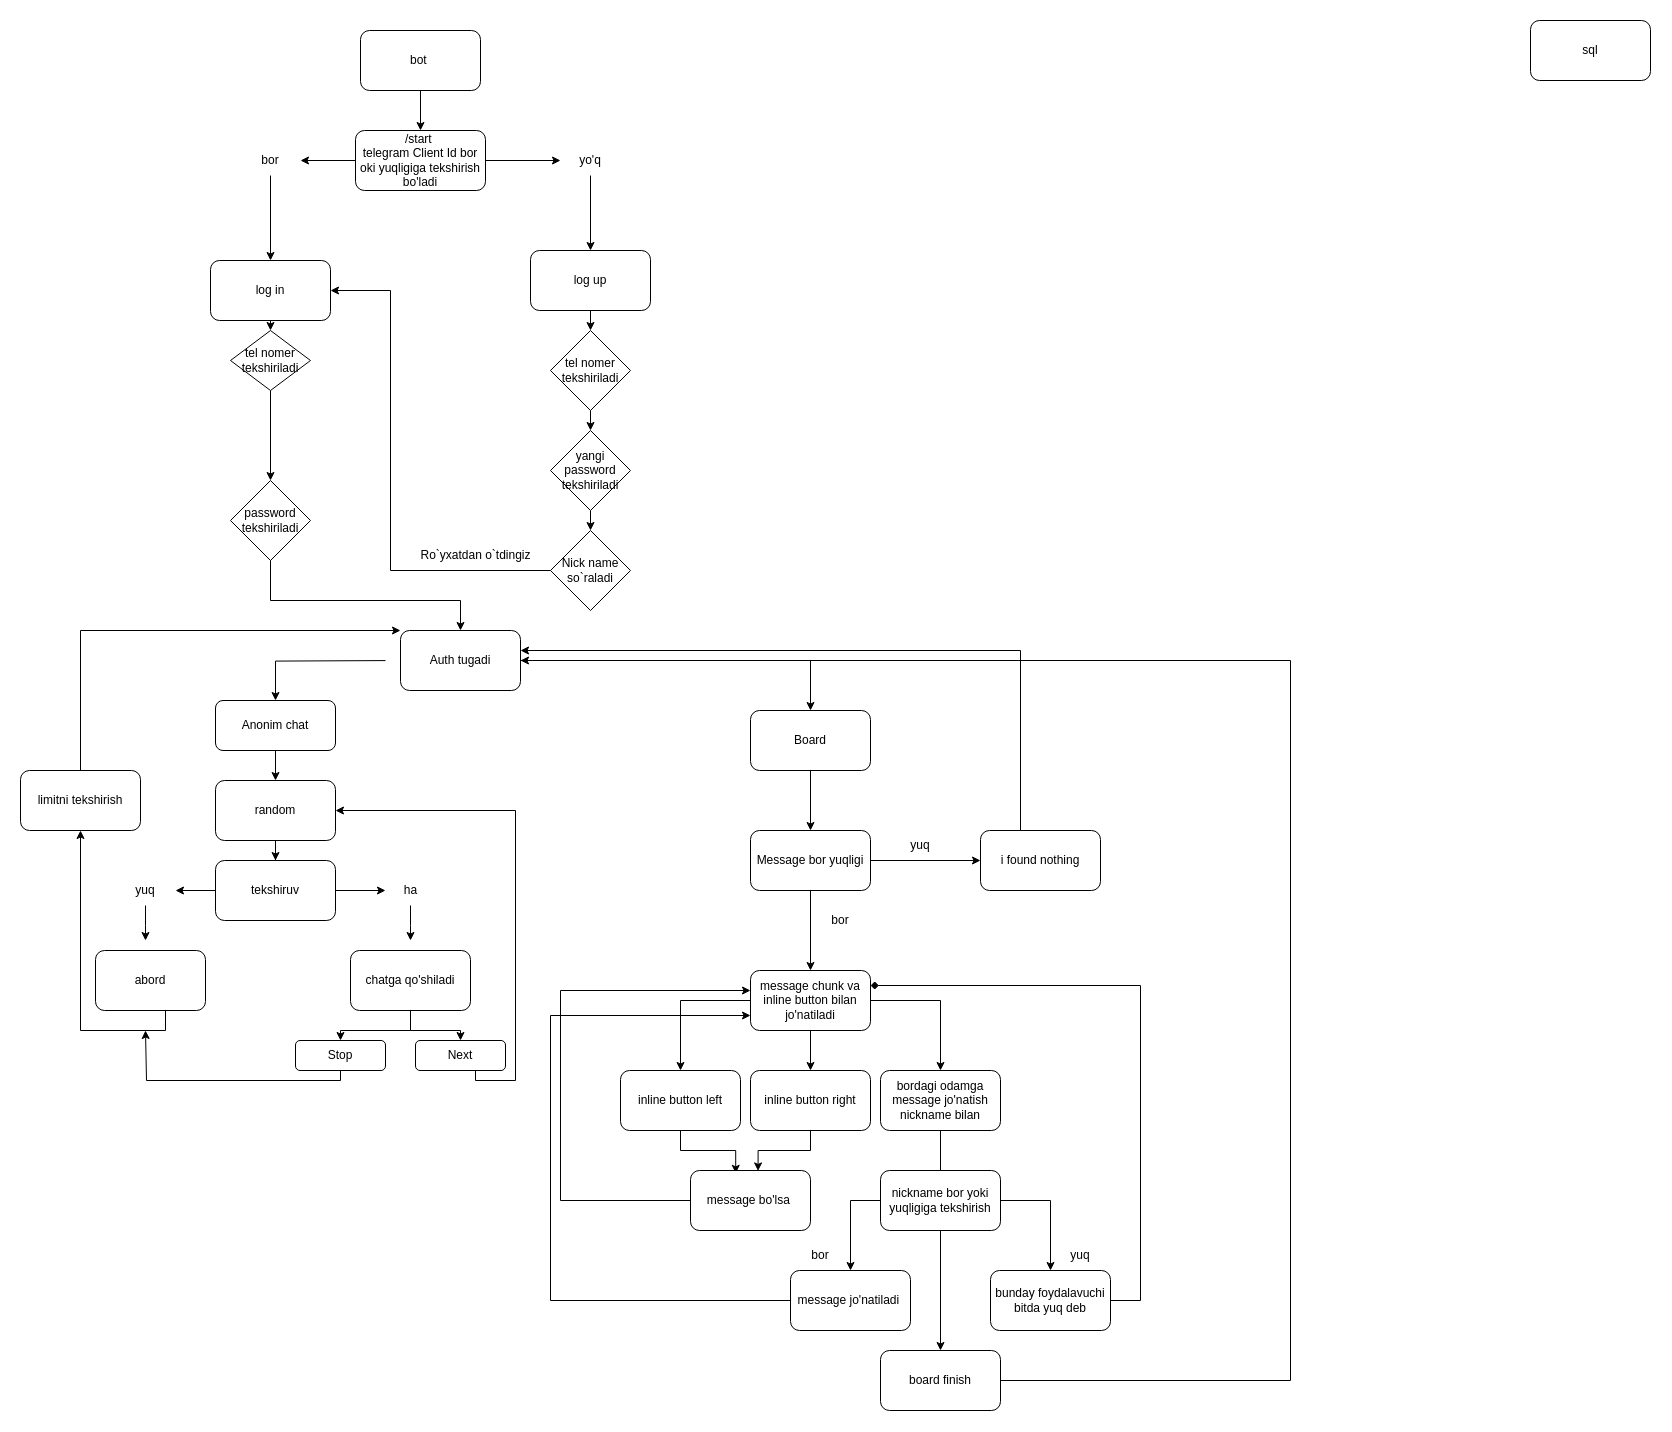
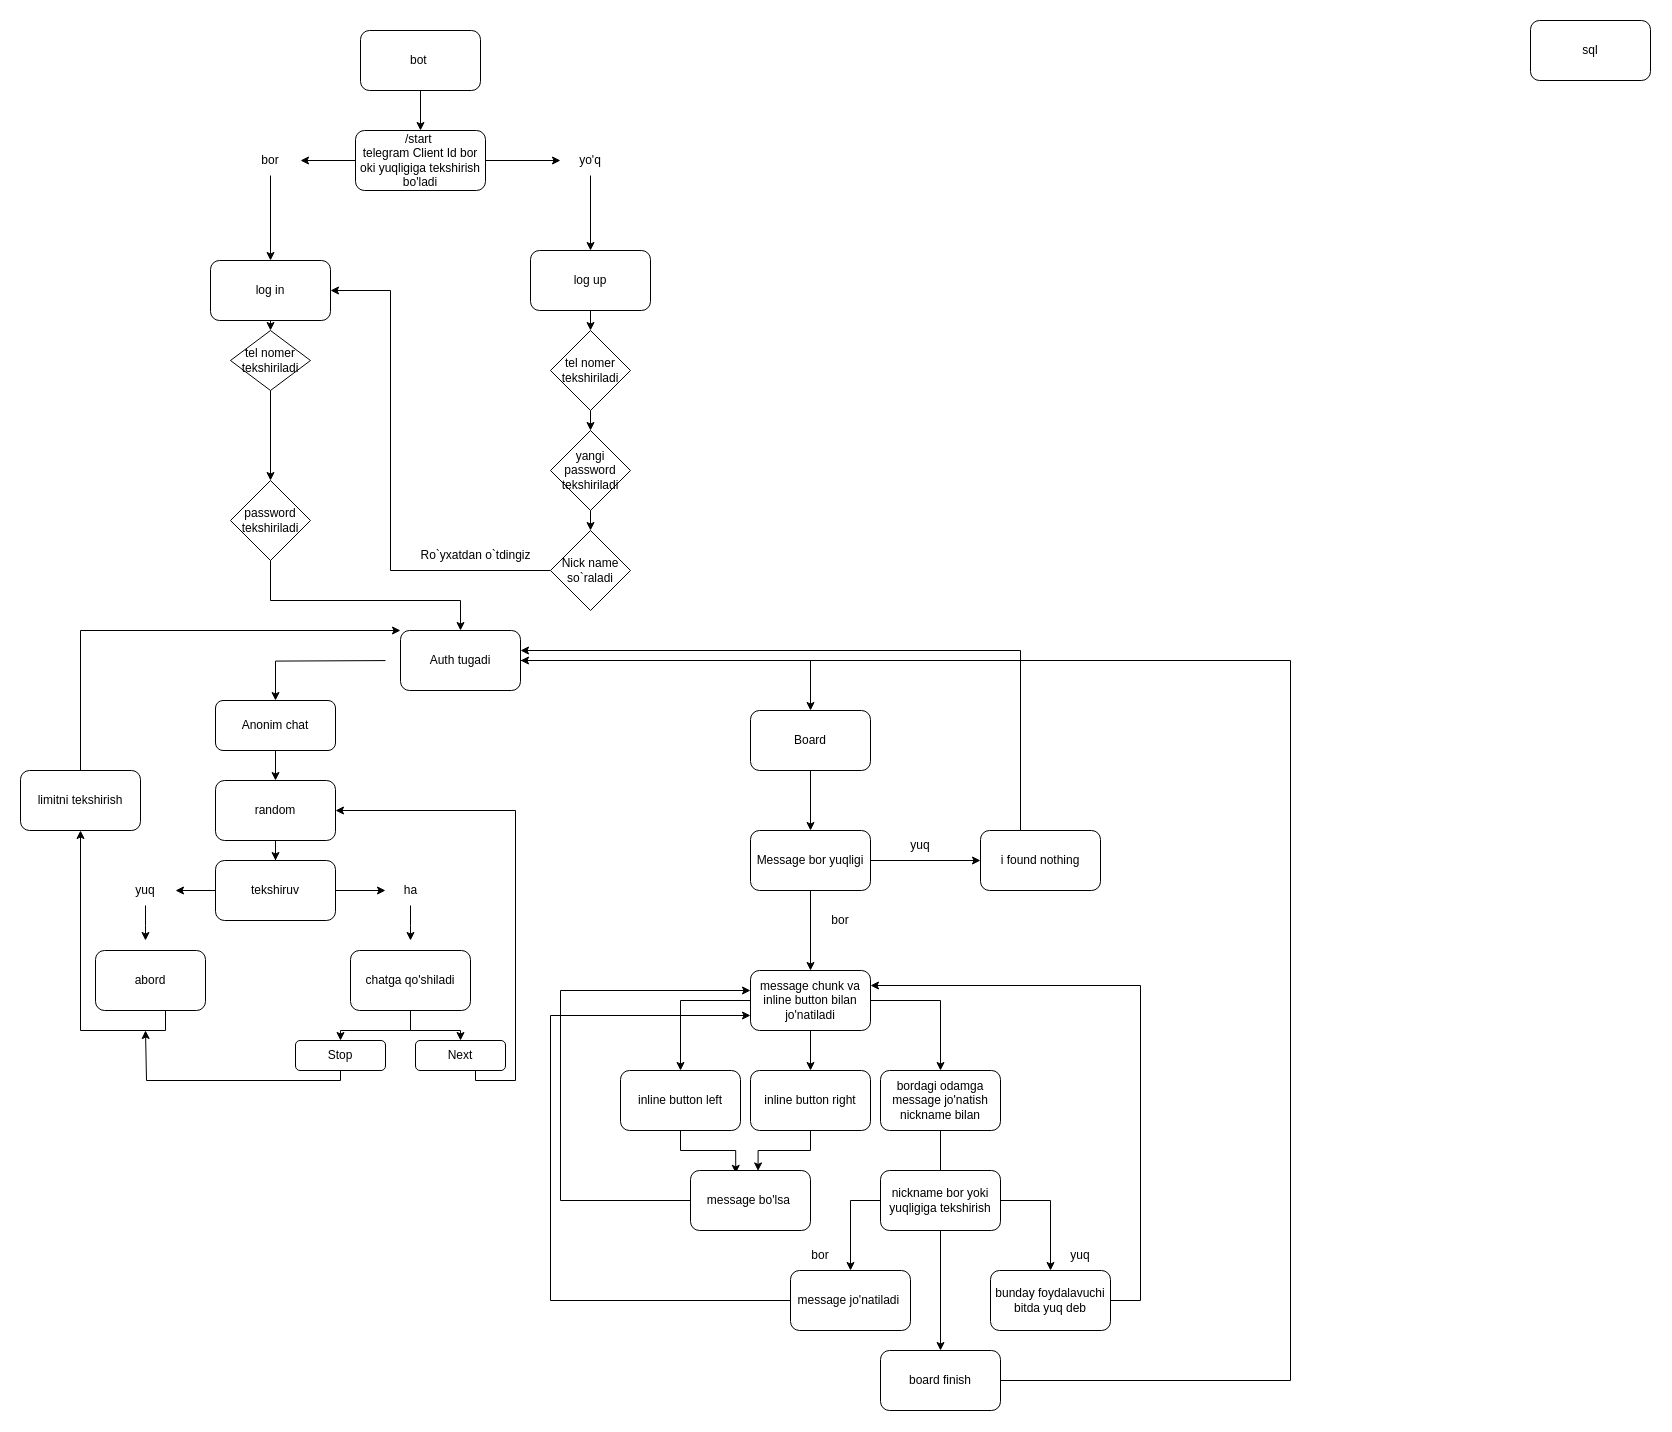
(879, 986) -> (879, 986)
